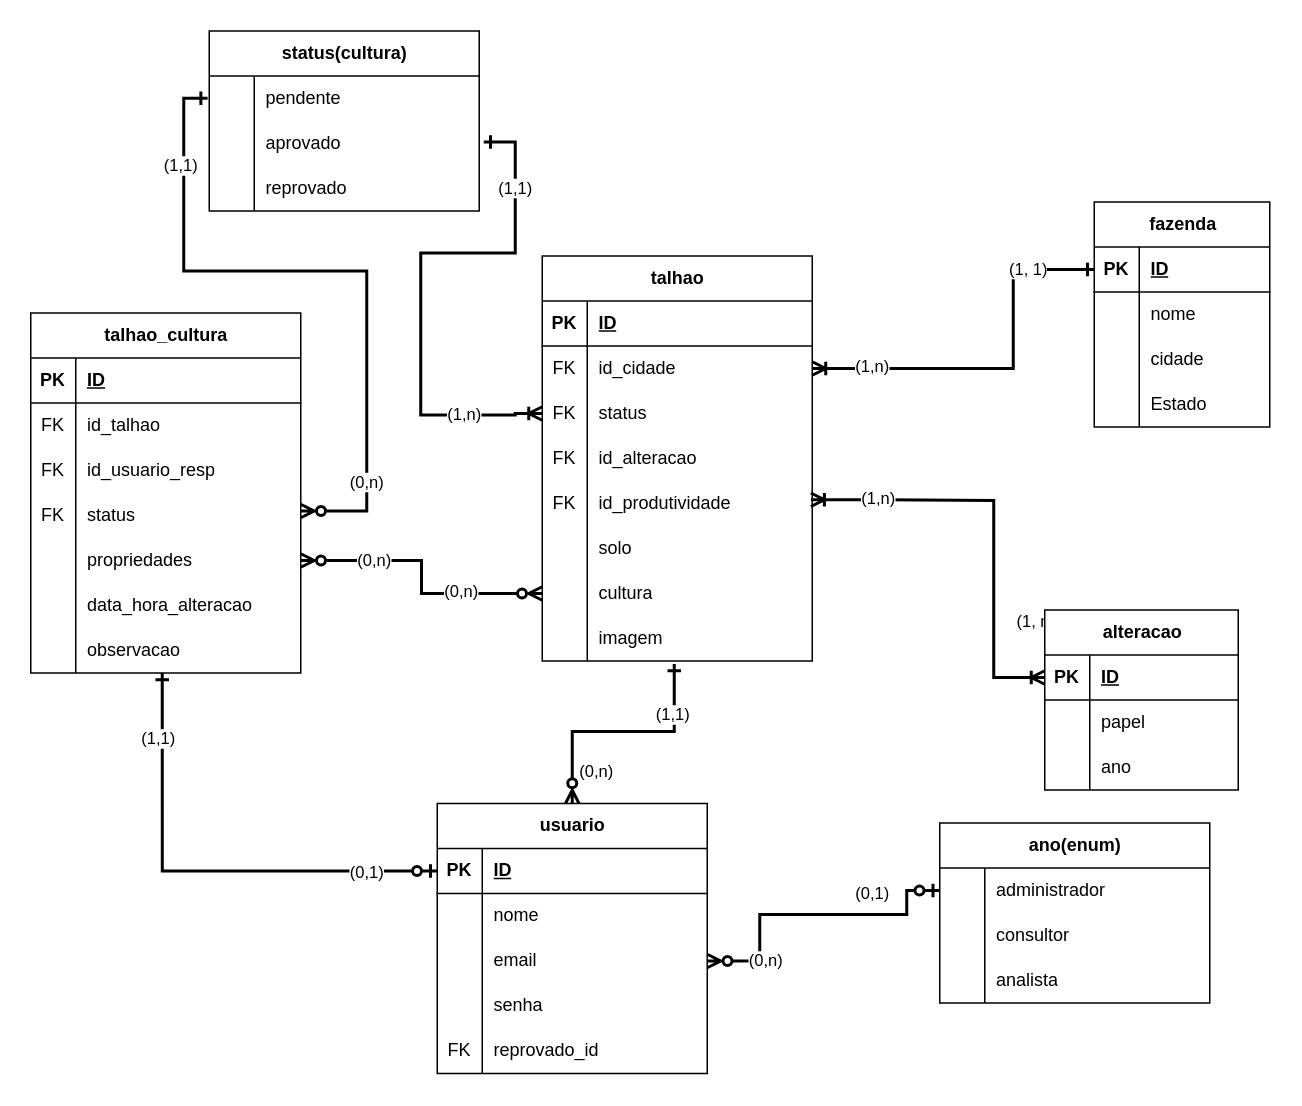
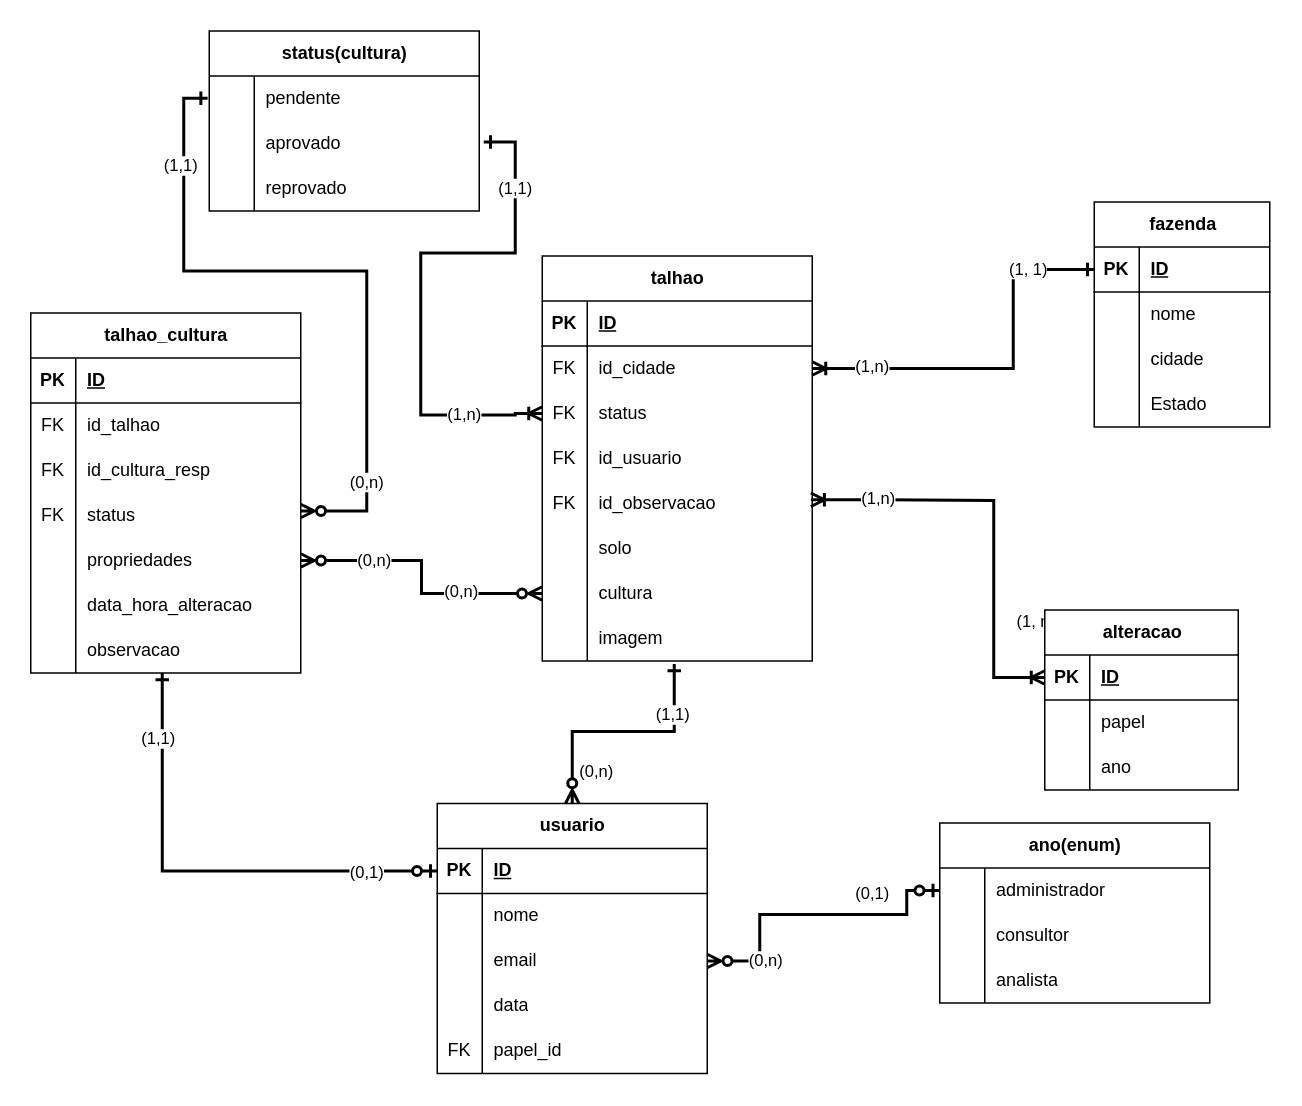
(655, 458) -> (645, 458)
(159, 470) -> (159, 470)
(673, 503) -> (662, 503)
(519, 1006) -> (514, 1006)
(552, 1051) -> (530, 1051)
